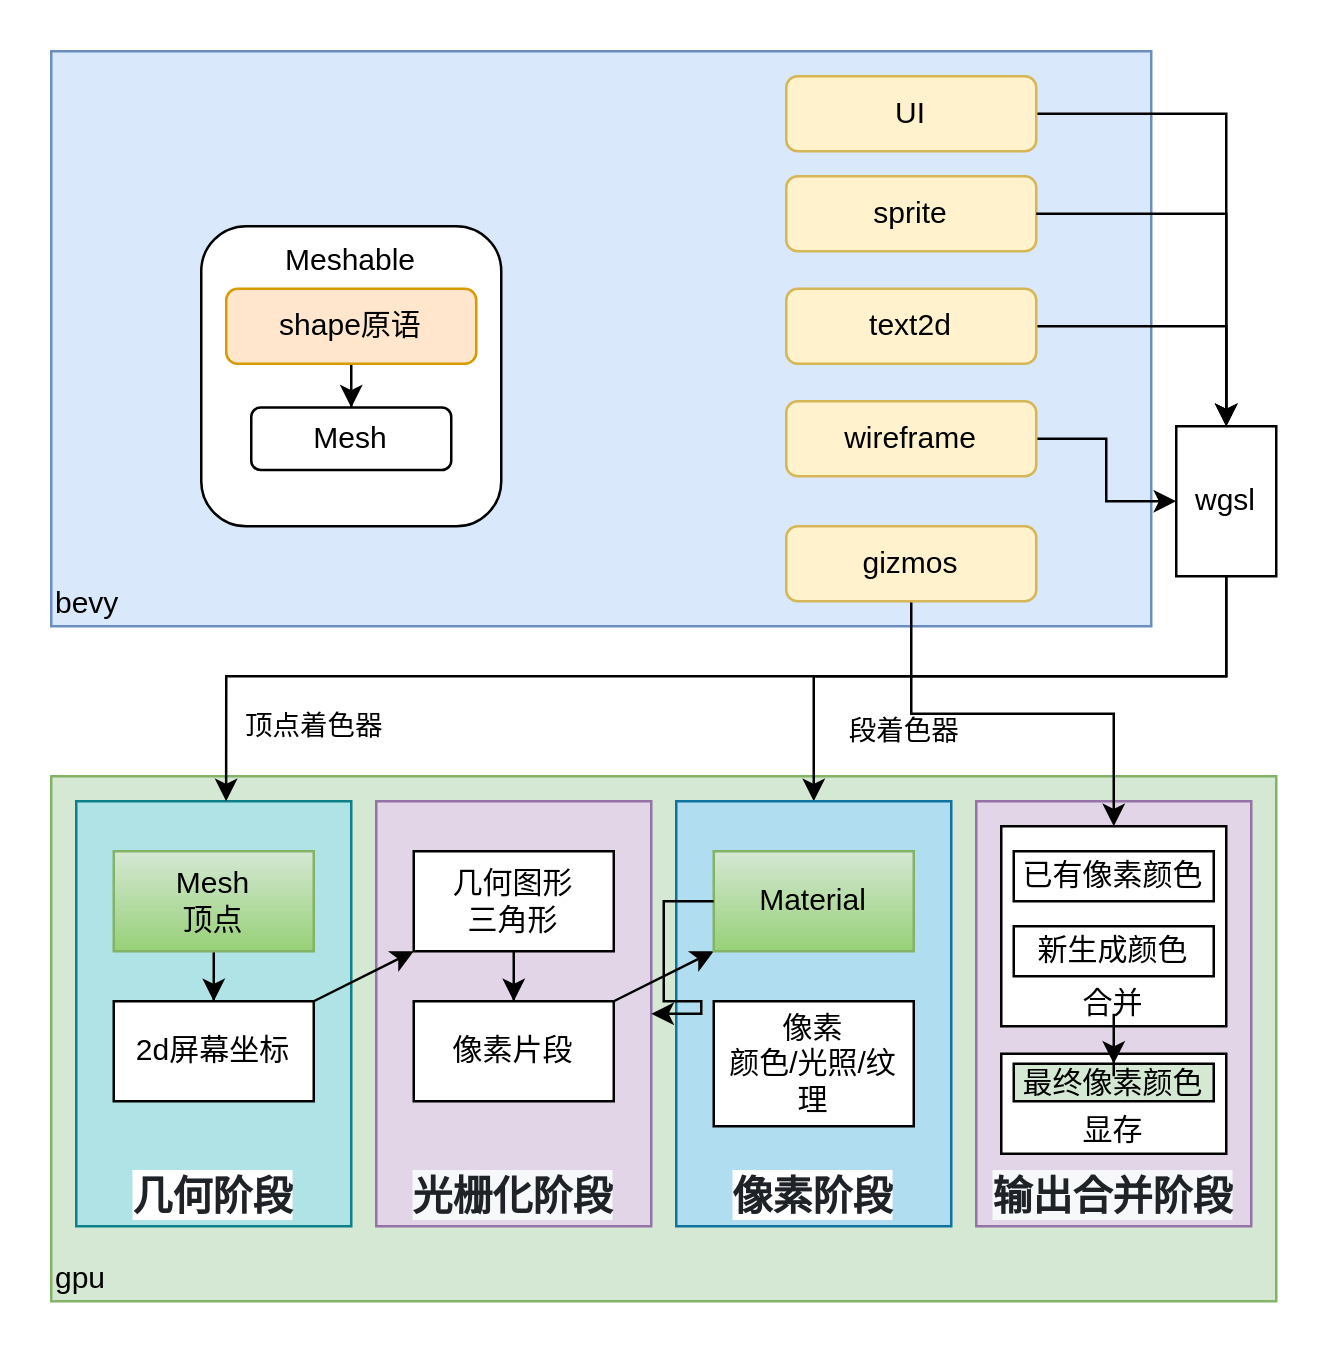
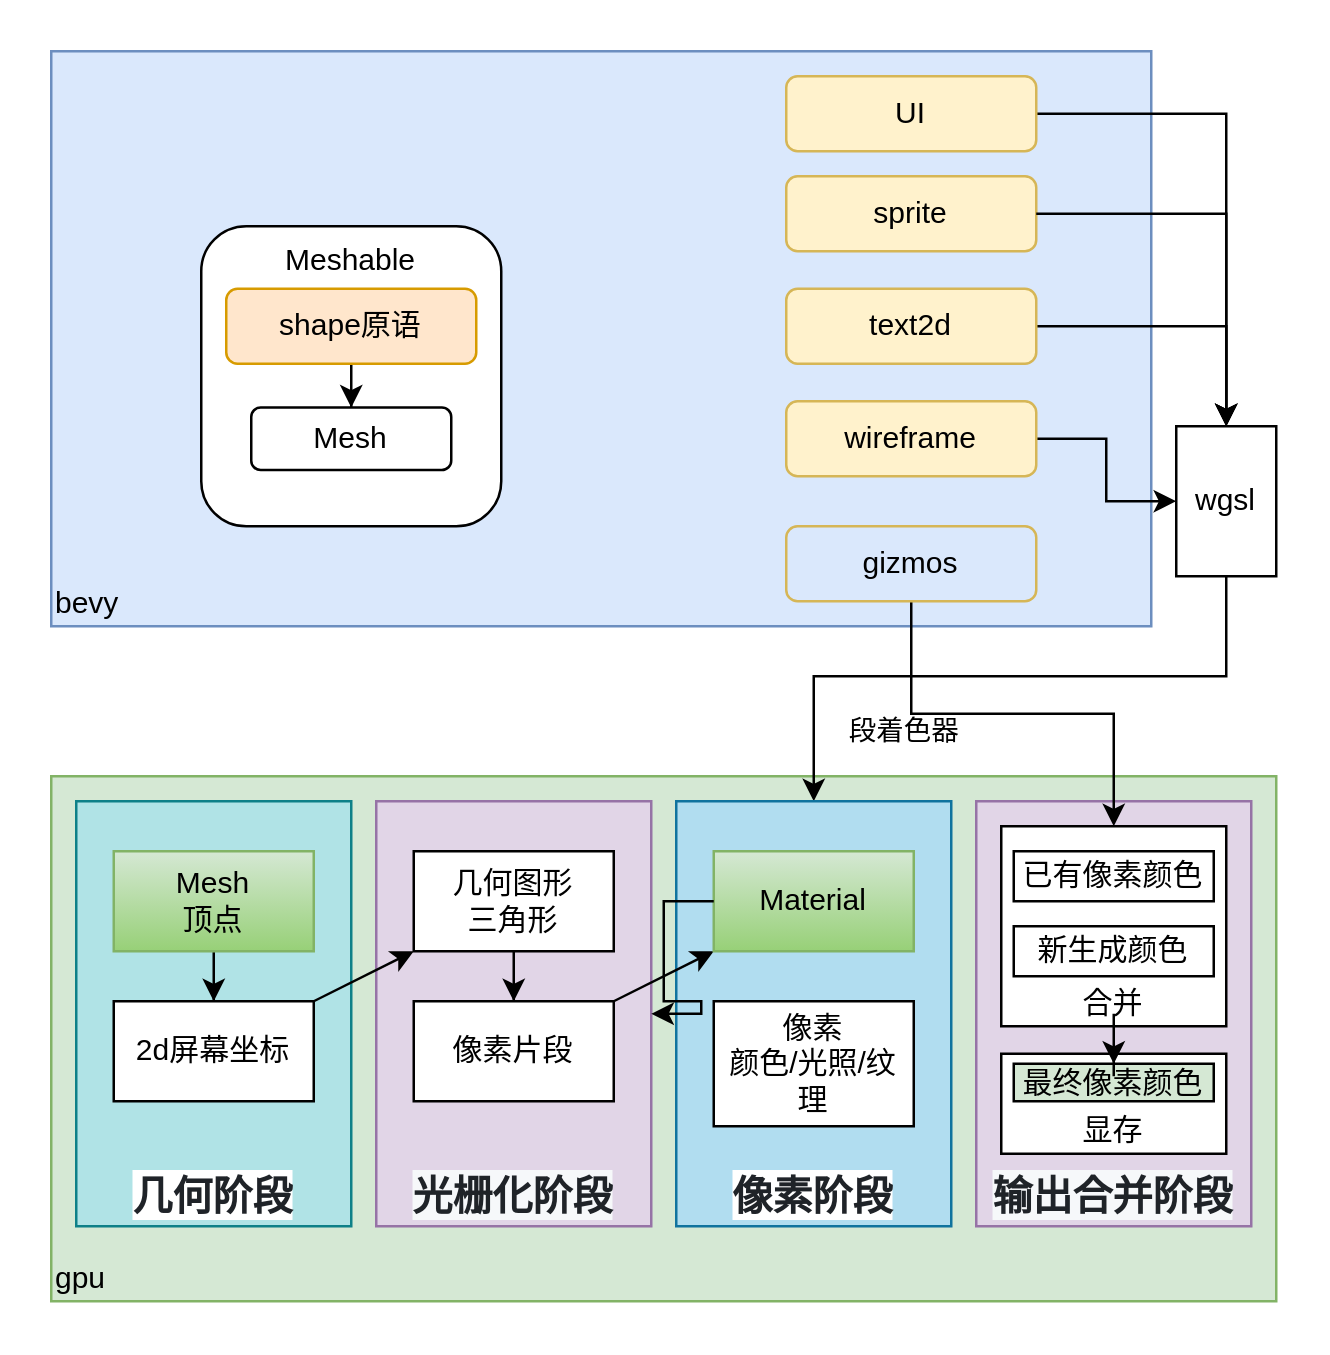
(911, 564) -> (911, 564)
(463, 676) -> none
